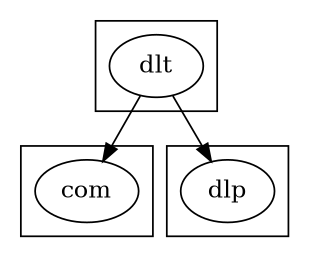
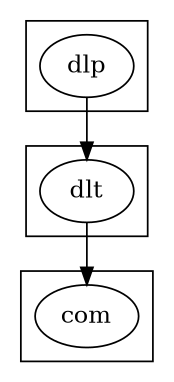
(188, 122) -> (87, 122)
